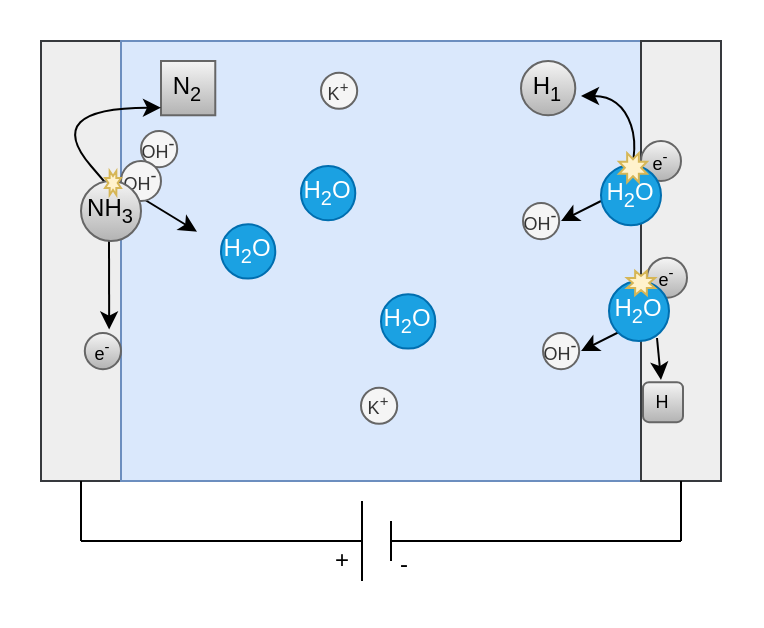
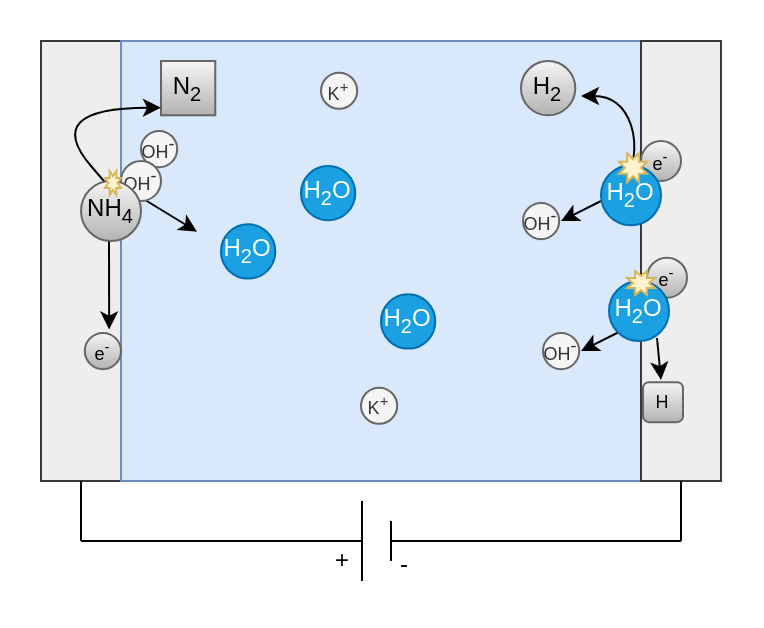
(548, 89) -> (548, 89)
(111, 211) -> (111, 211)
